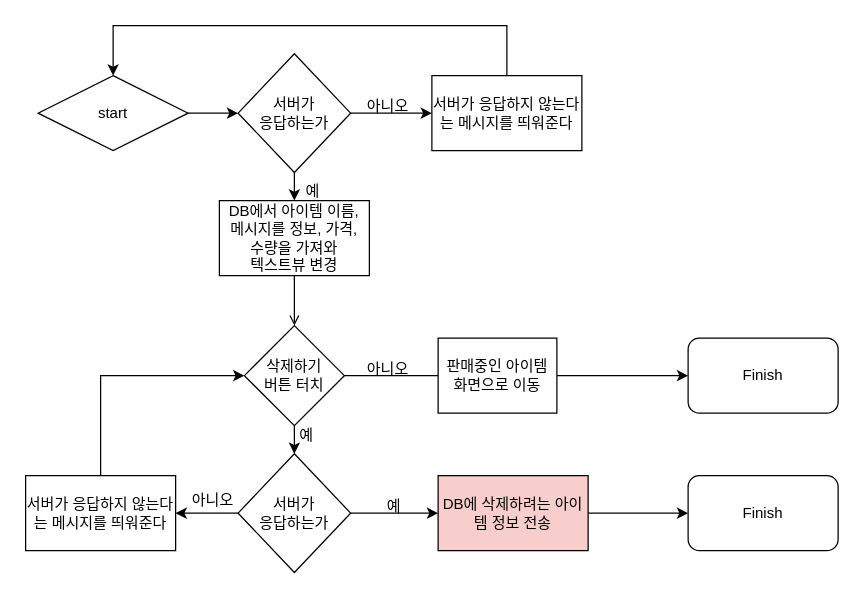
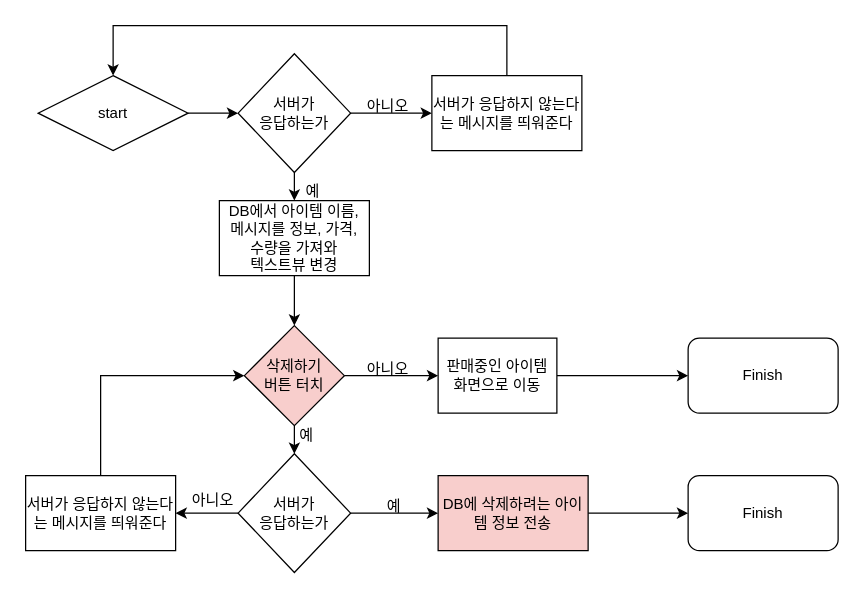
(294, 318) -> (294, 316)
(294, 376) -> (294, 376)
(431, 376) -> (428, 376)
